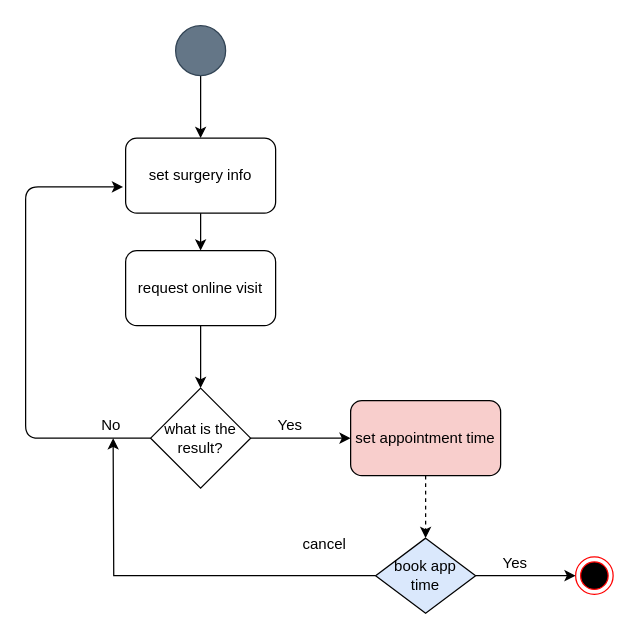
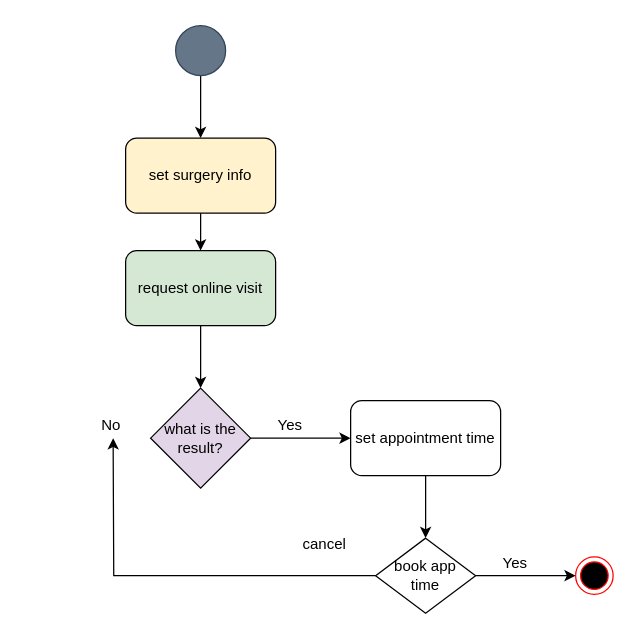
(201, 176) -> (201, 176)
(201, 288) -> (201, 288)
(26, 333) -> none
(201, 438) -> (201, 438)
(426, 438) -> (426, 438)
(426, 503) -> (426, 503)
(426, 576) -> (426, 576)
